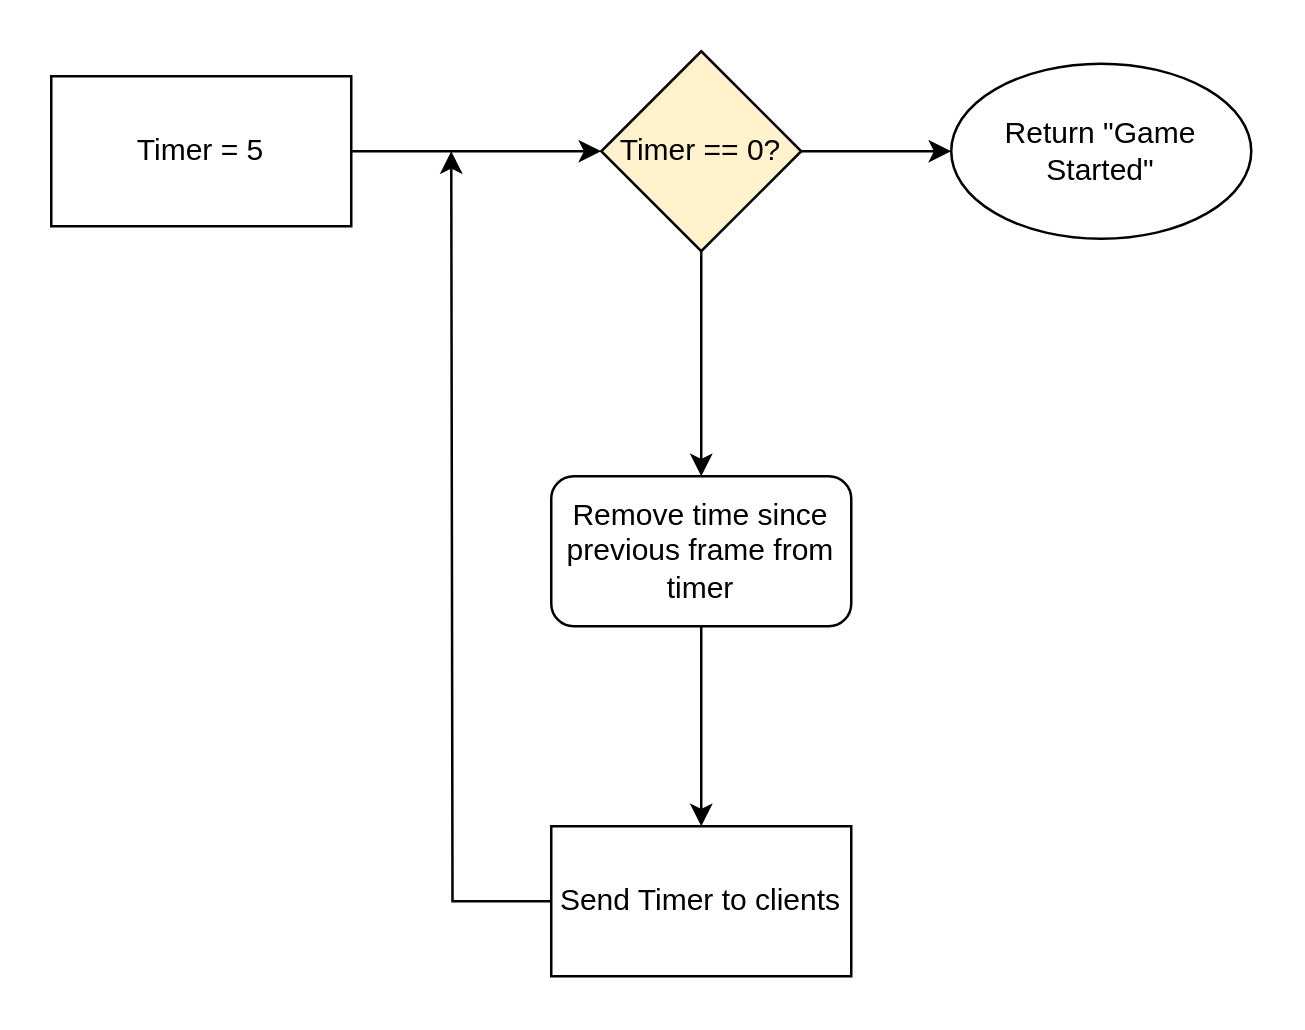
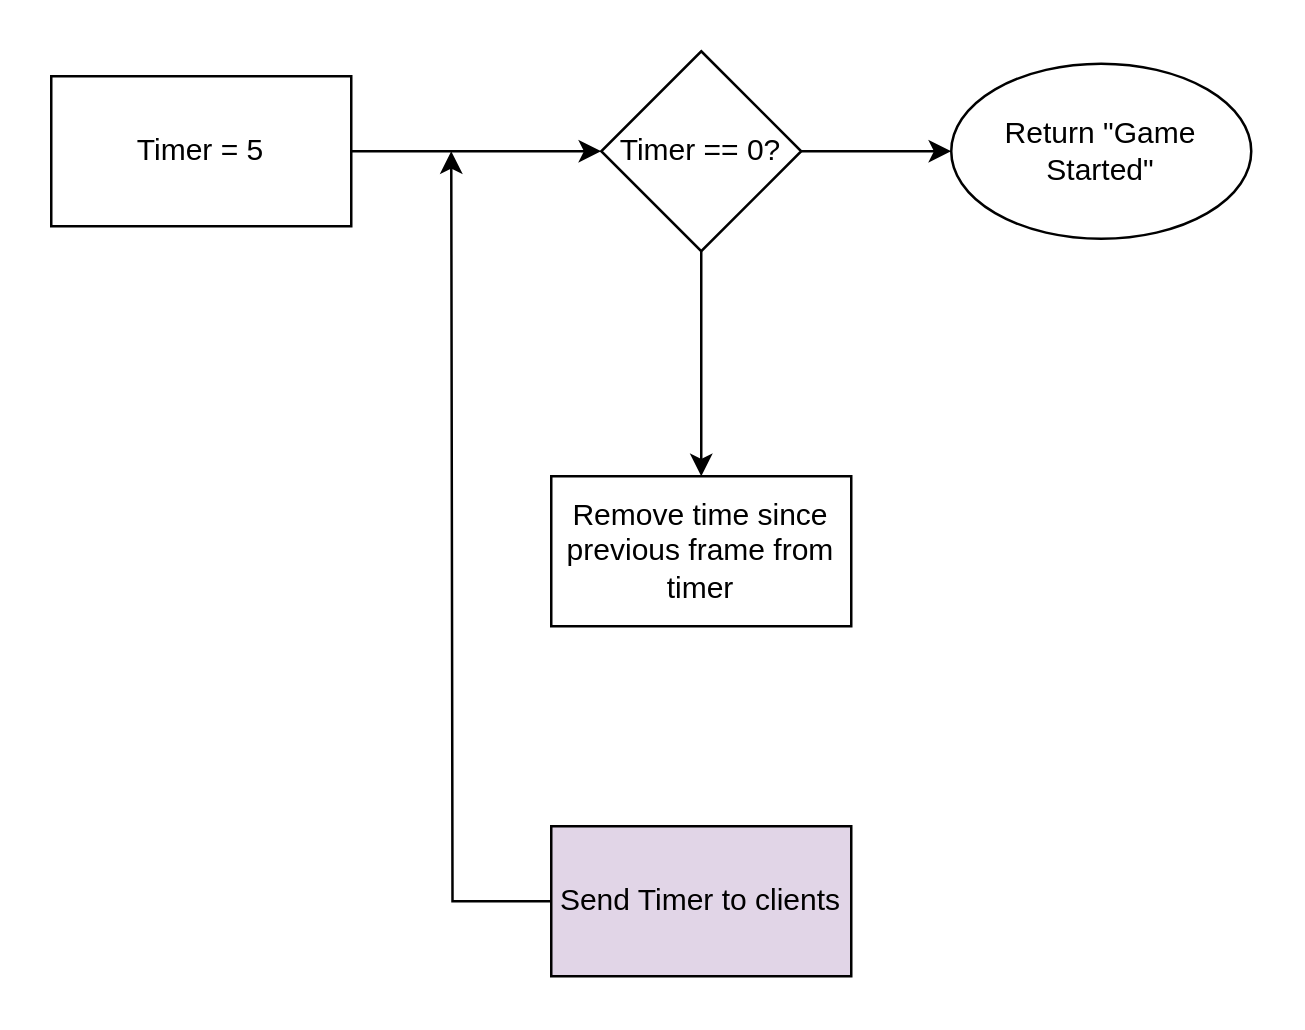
(701, 151) -> (701, 151)
(701, 551) -> (701, 551)
(701, 718) -> none
(701, 901) -> (701, 901)
